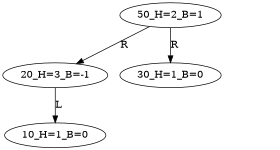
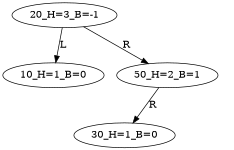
(116, 44) -> (113, 43)
